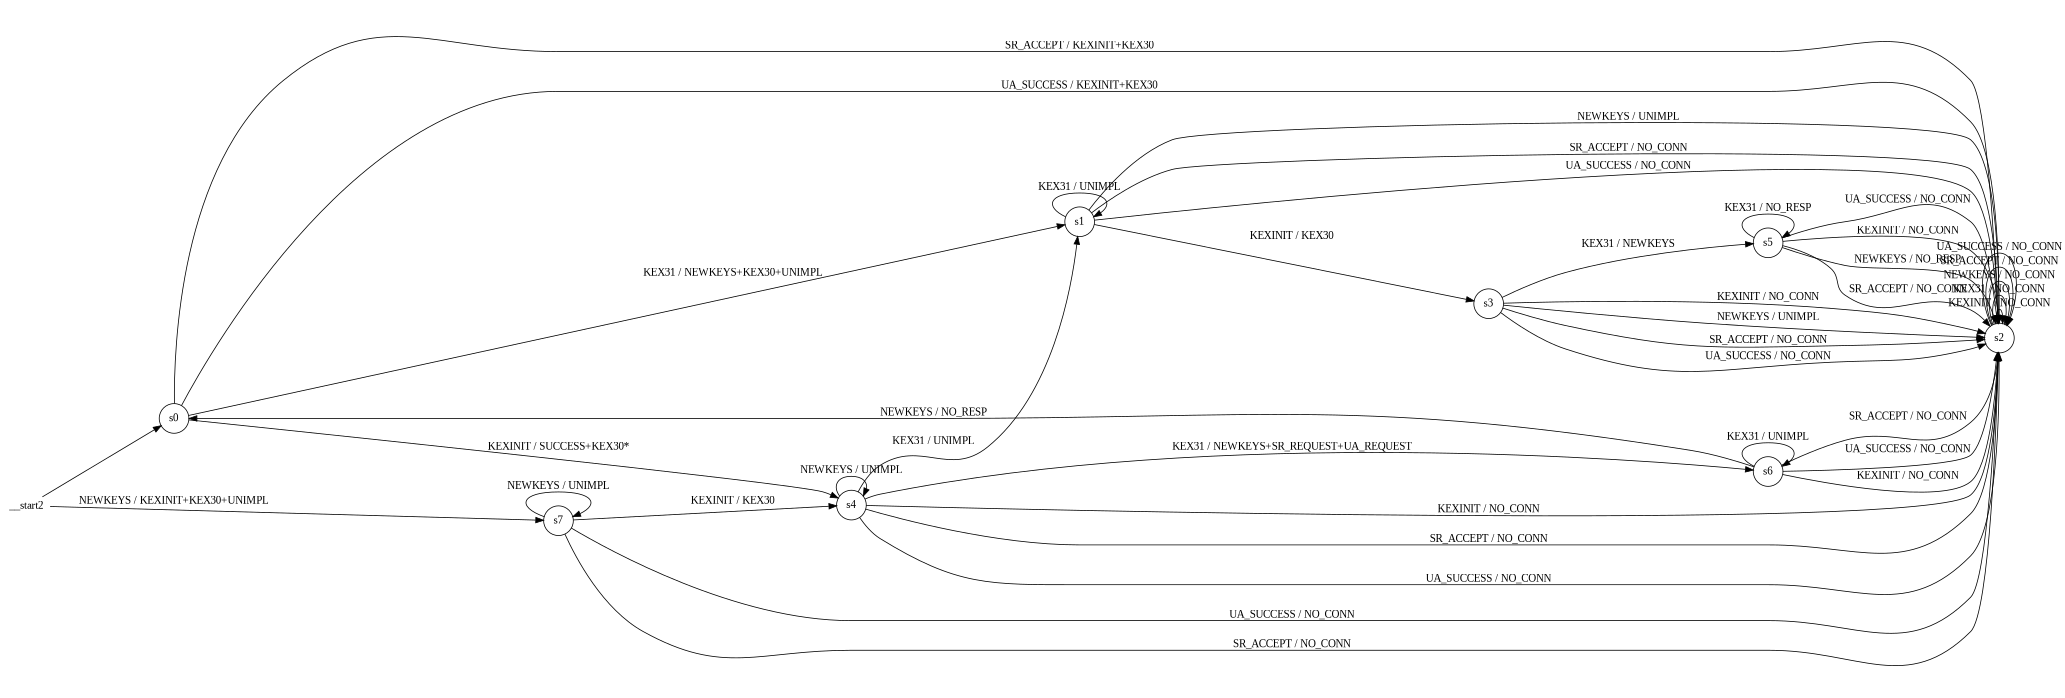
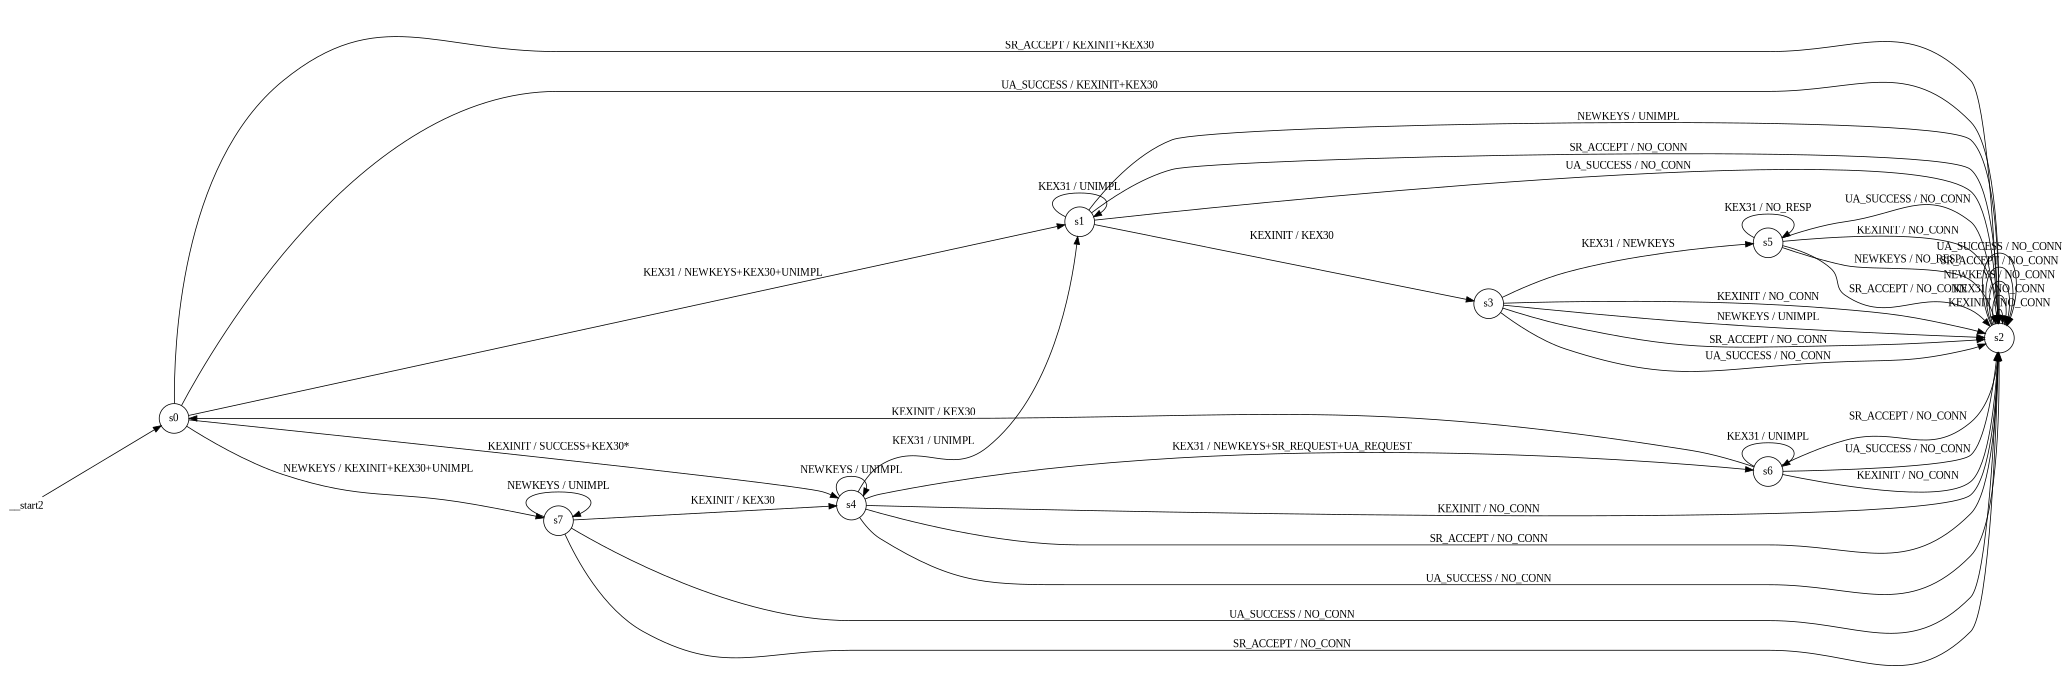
(934, 413) -> (934, 413)
(293, 513) -> (355, 492)
